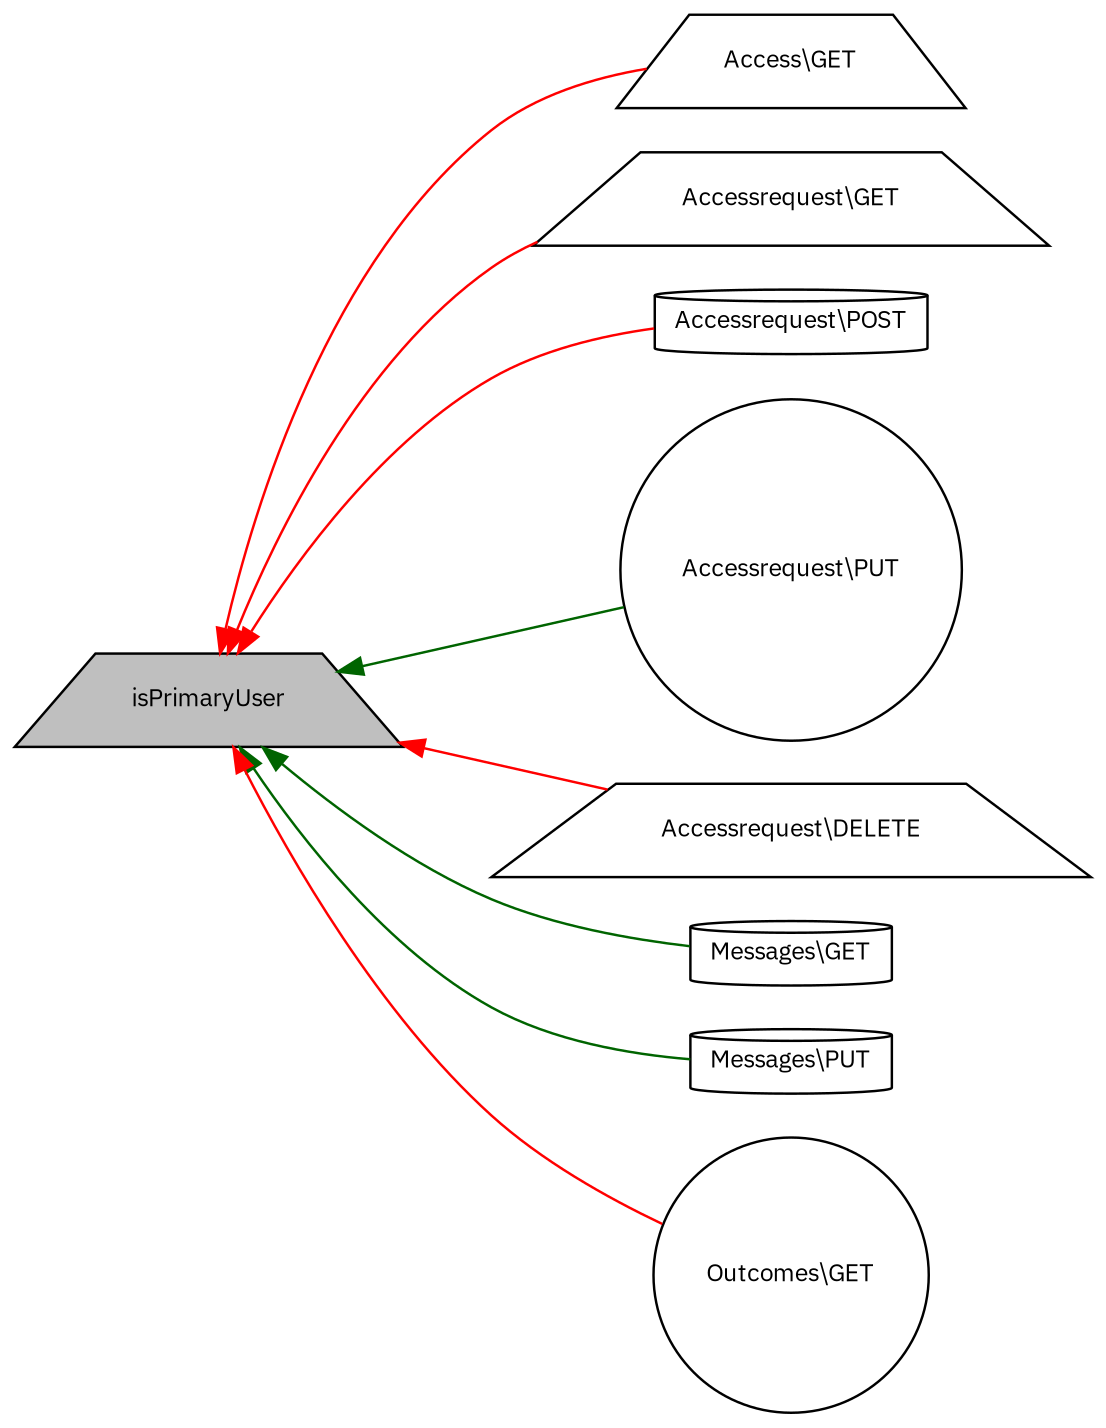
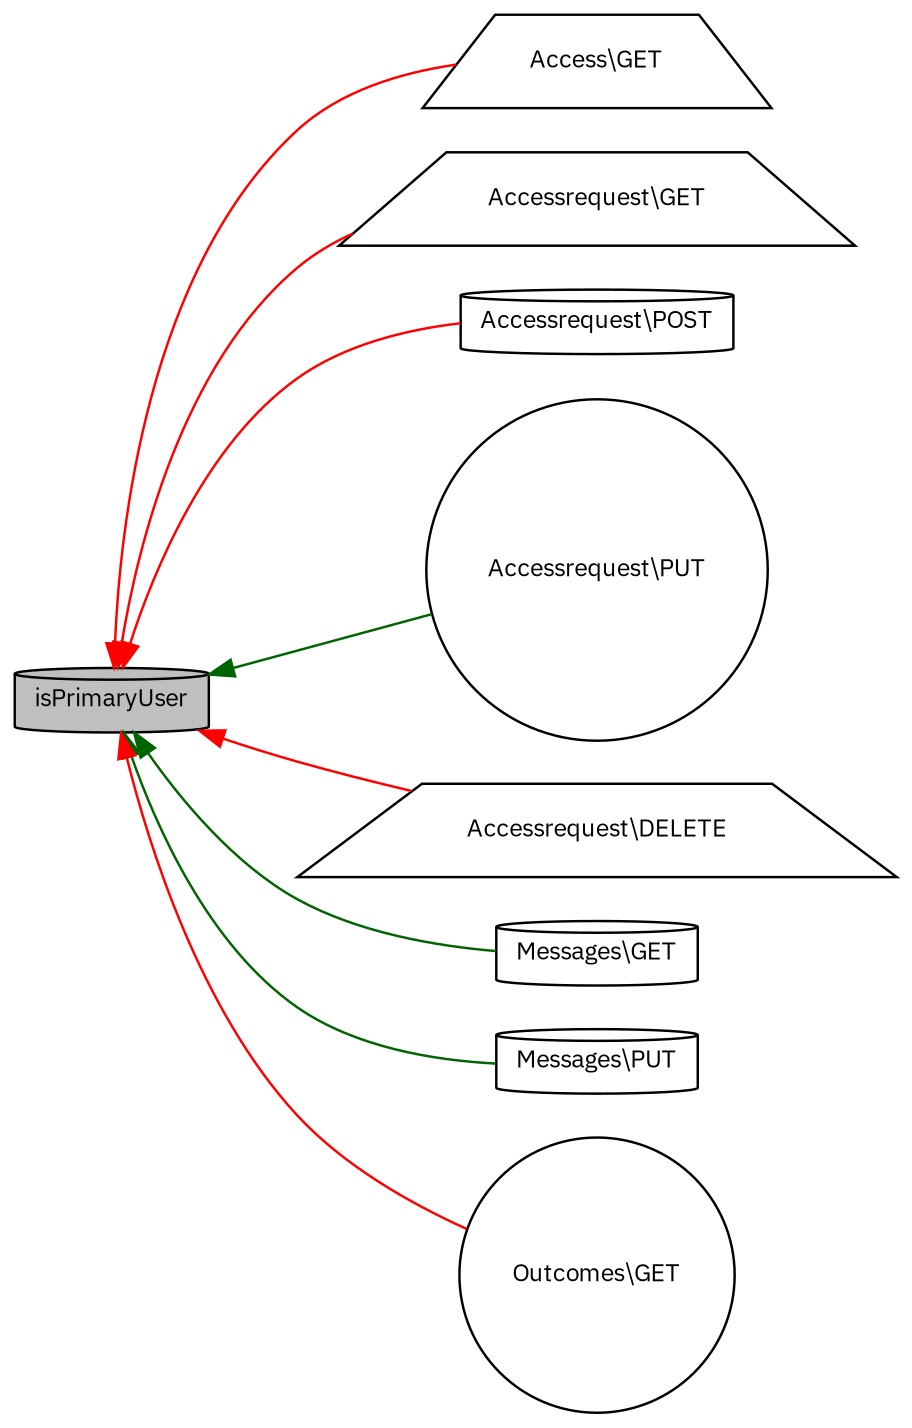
(209, 700) -> (112, 700)
